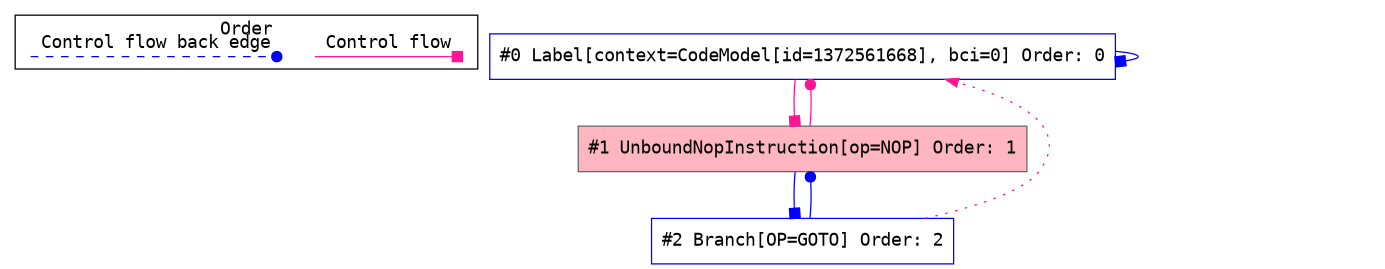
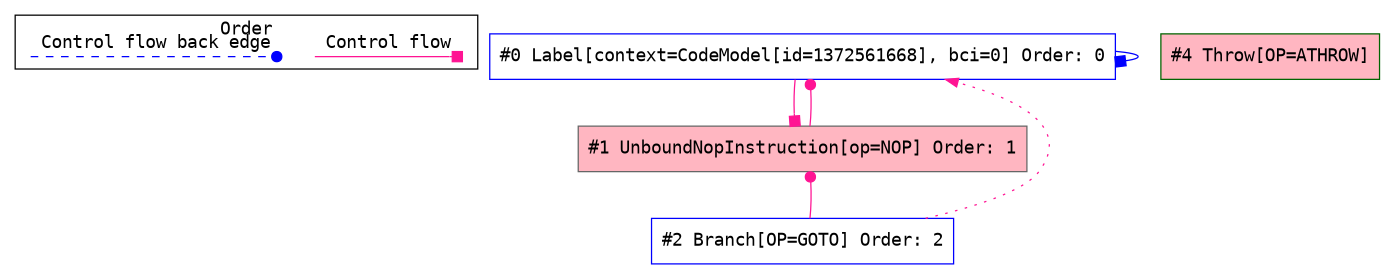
none -> (1270, 57)
(794, 189) -> none
(811, 200) -> (811, 200)
